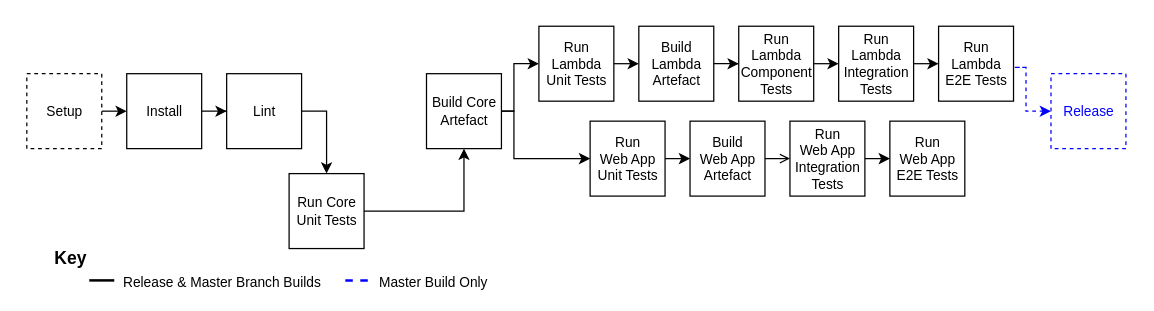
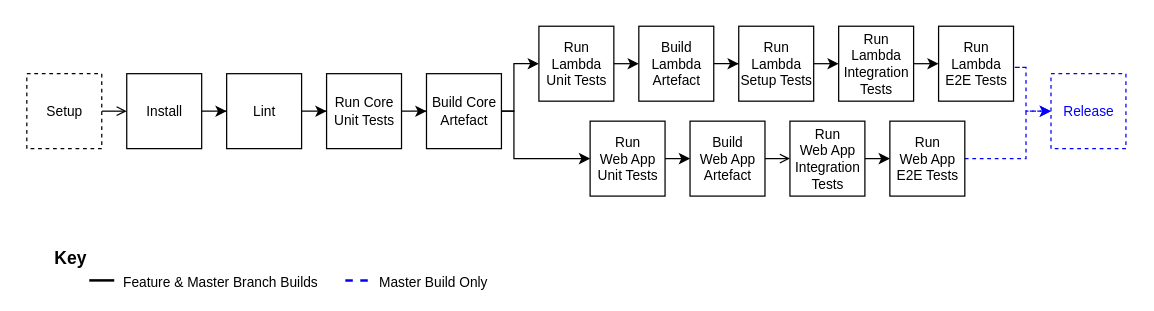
(777, 64) -> (777, 64)
(116, 111) -> (119, 111)
none -> (1017, 159)
(326, 211) -> (364, 111)
(226, 284) -> (228, 284)
